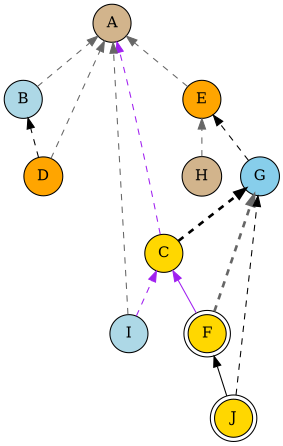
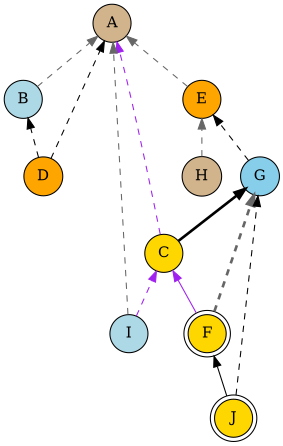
(75, 105) -> (75, 105)
(207, 218) -> (207, 218)
